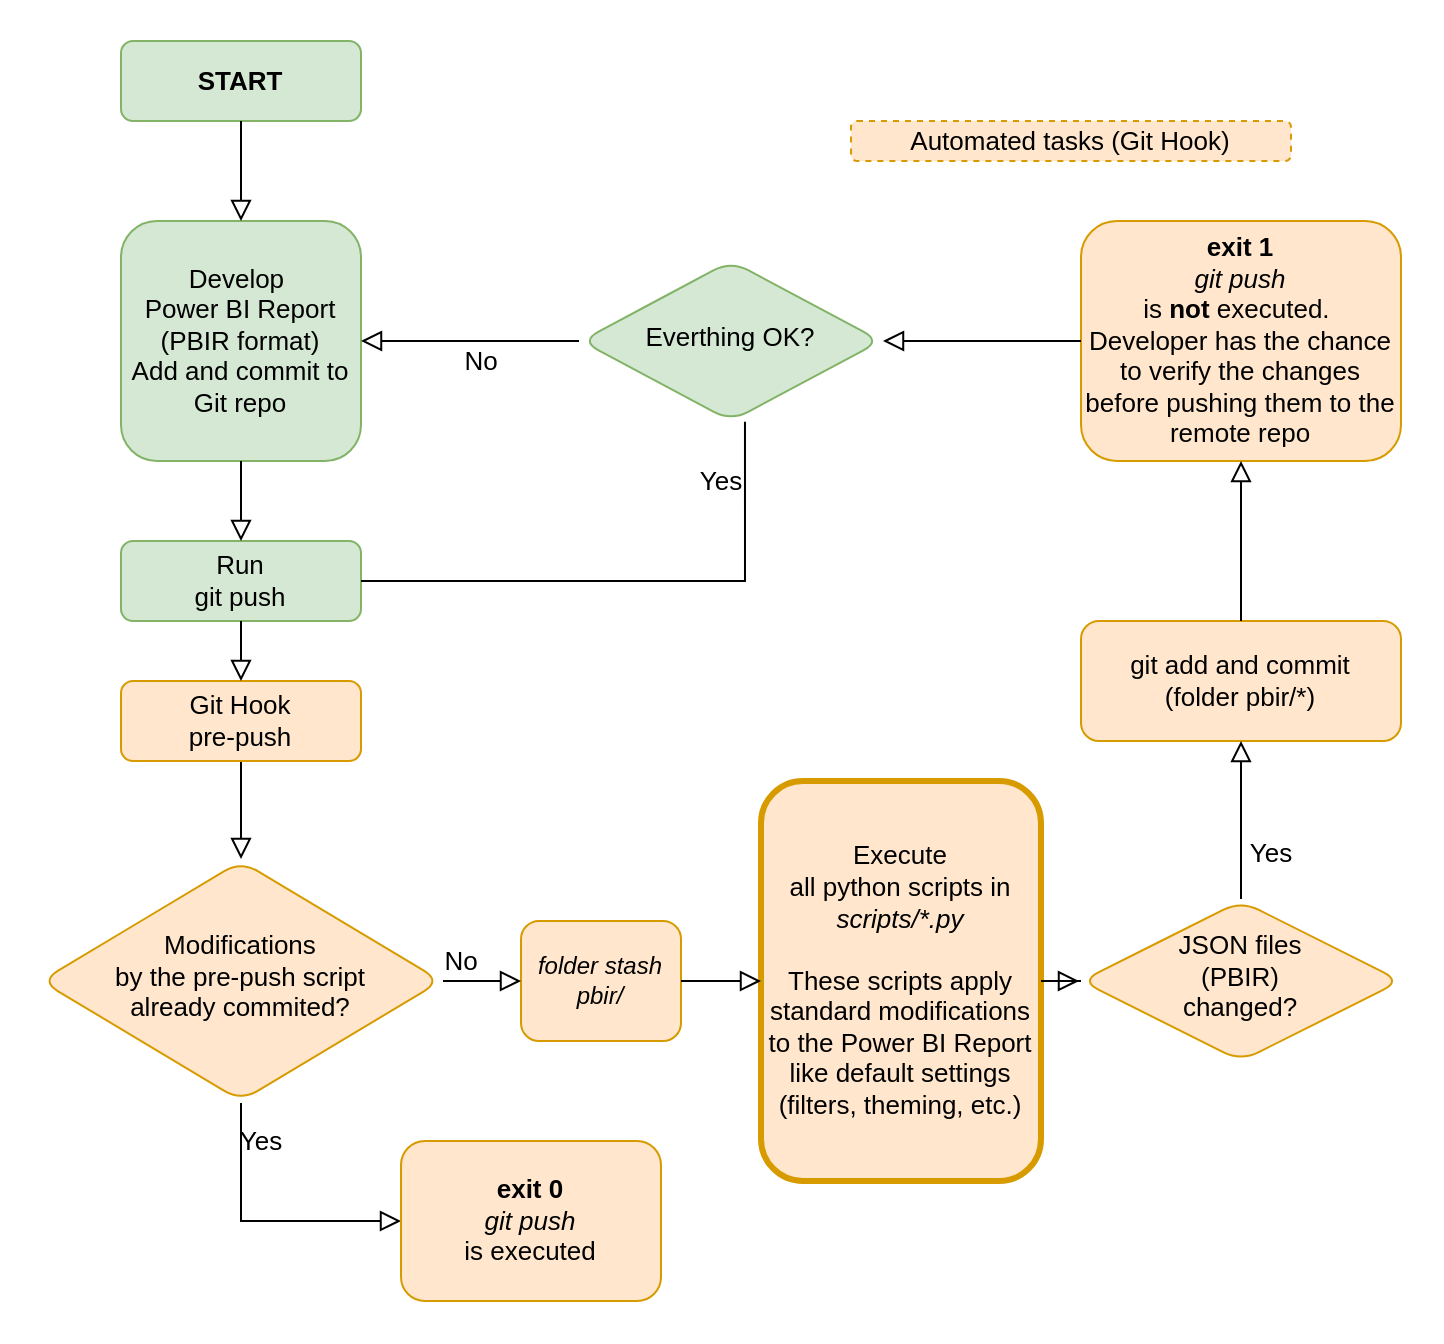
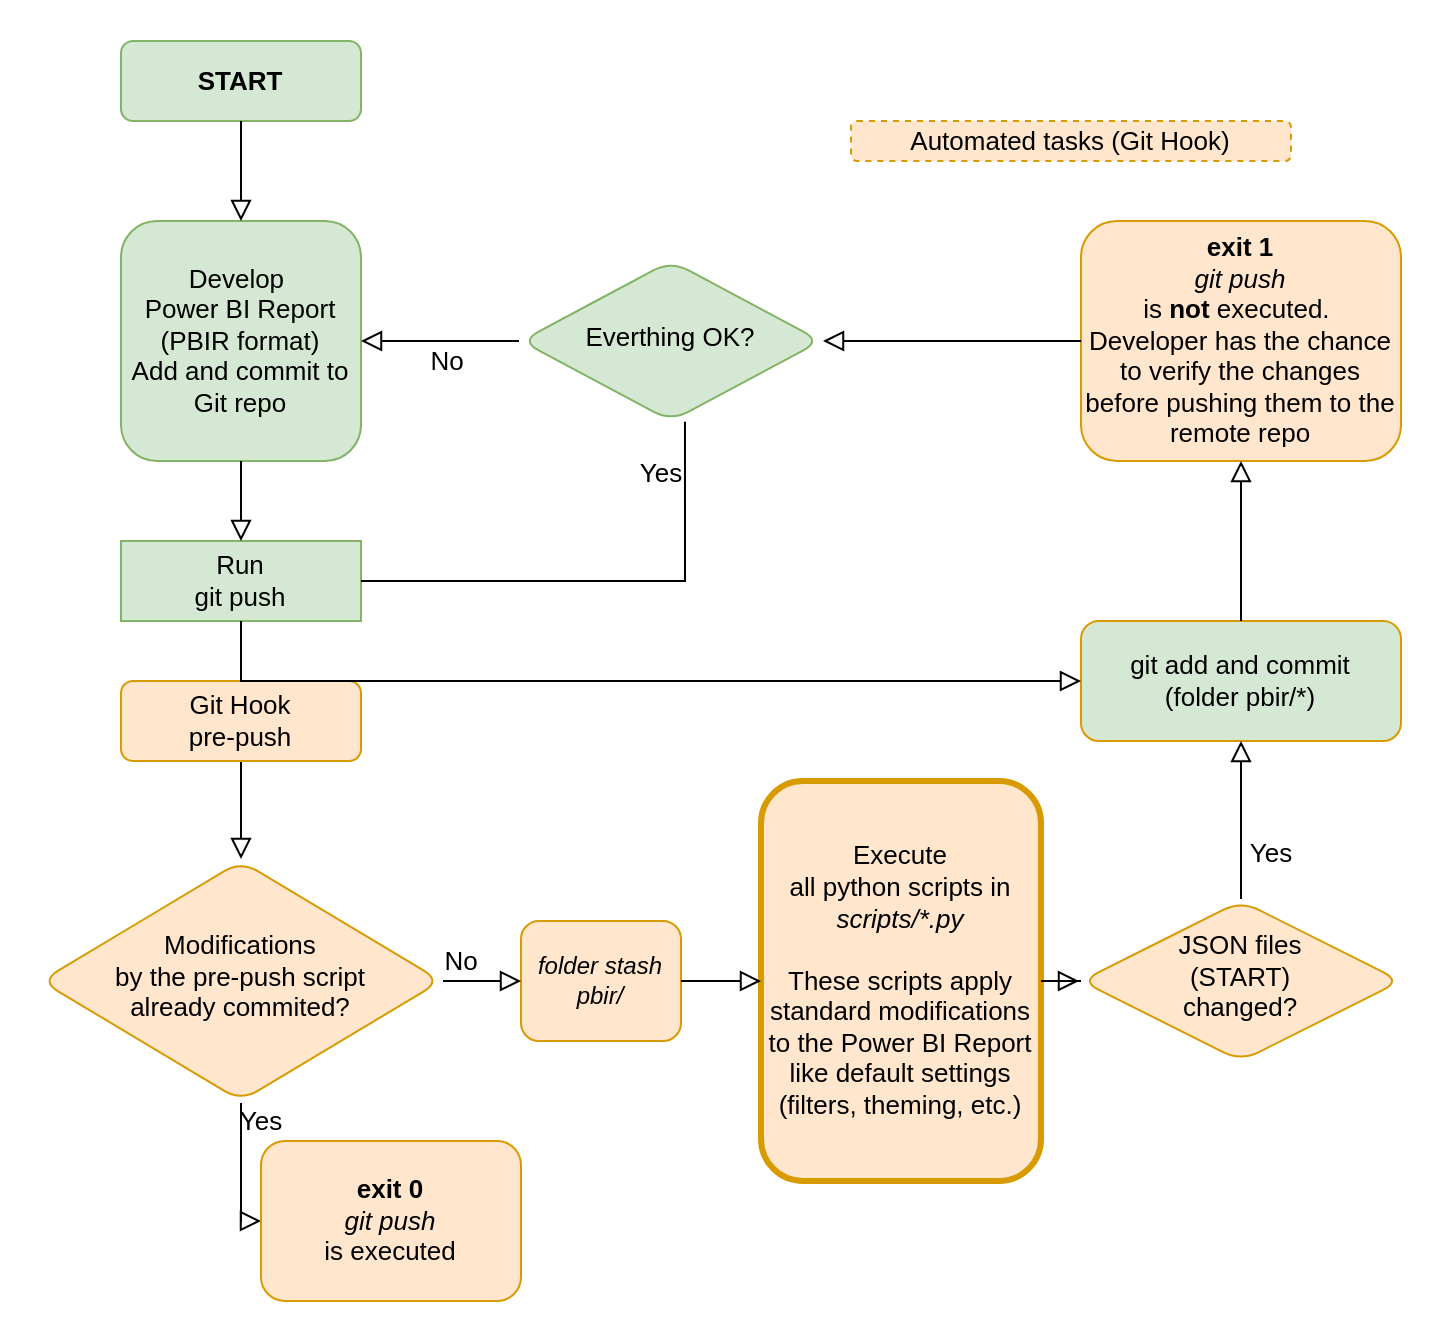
(731, 341) -> (671, 341)
(241, 581) -> (241, 581)
(241, 661) -> (639, 681)
(1241, 681) -> (1241, 681)
(1241, 977) -> (1241, 977)
(531, 1221) -> (391, 1221)
